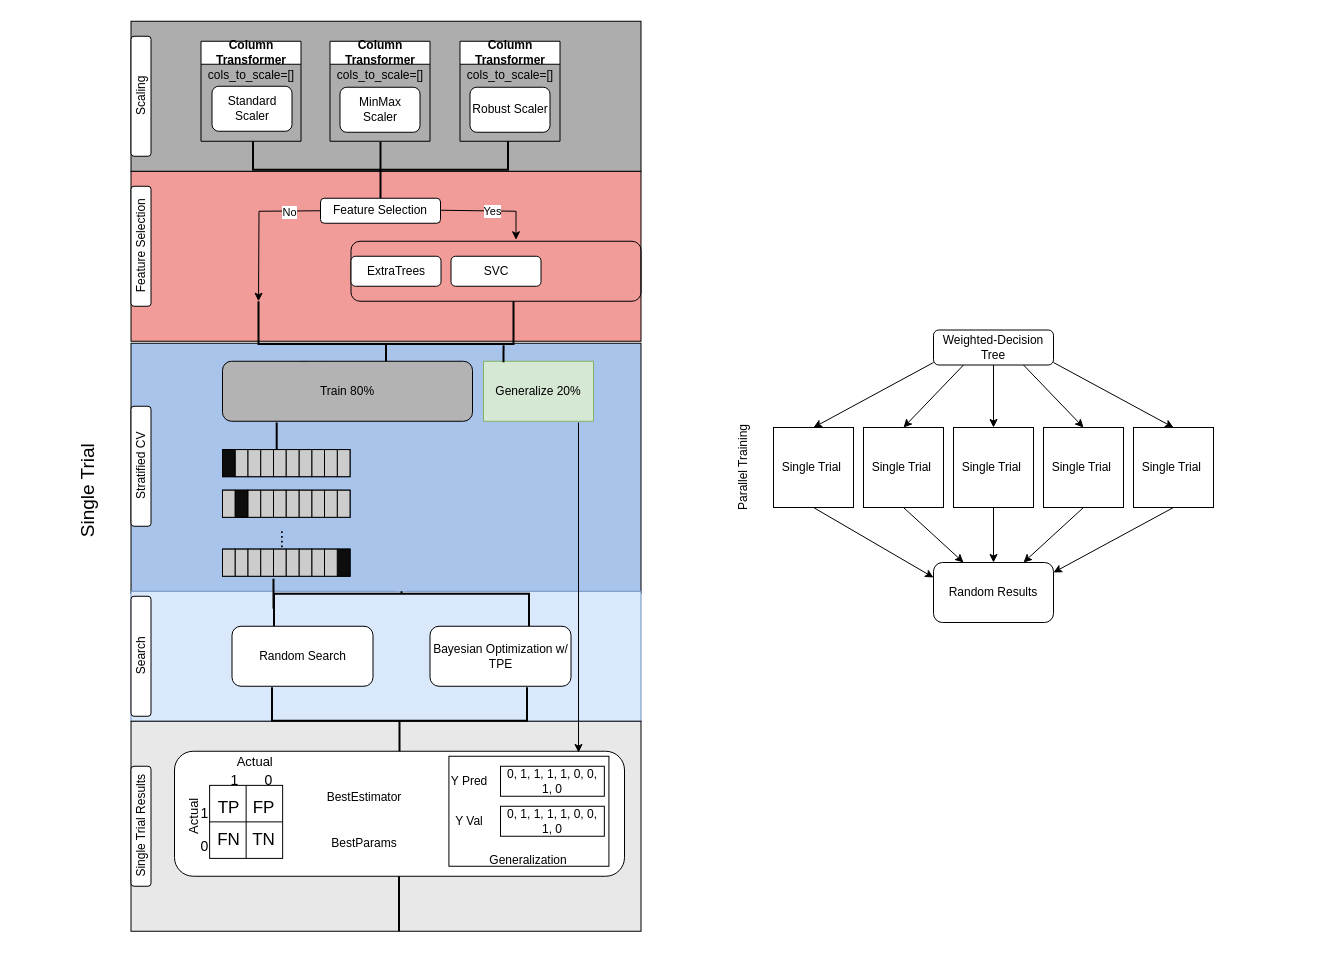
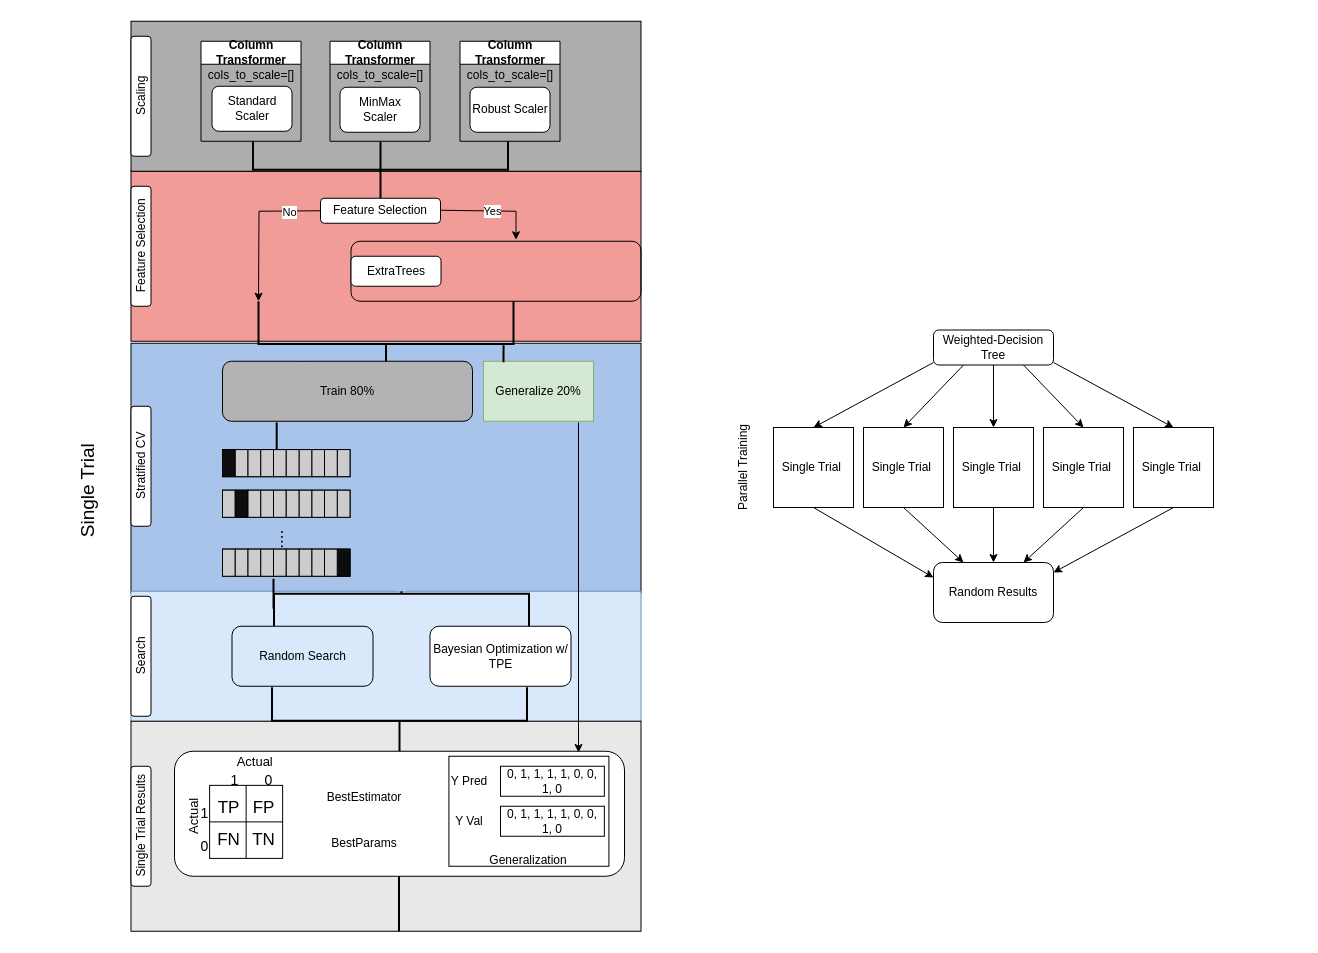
(496, 271) -> none
(303, 656) -> (303, 656)
